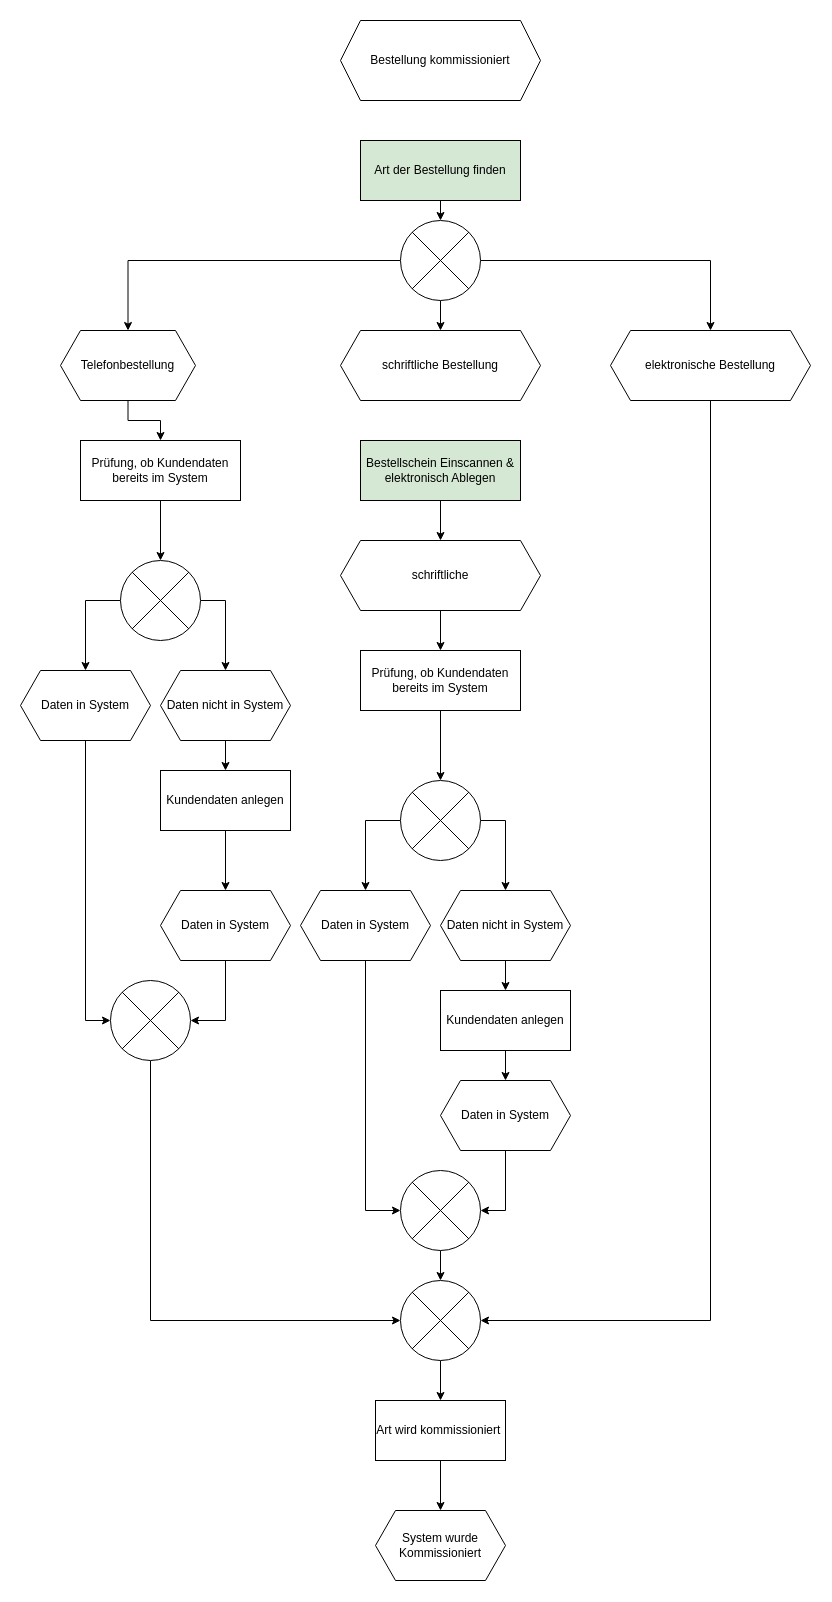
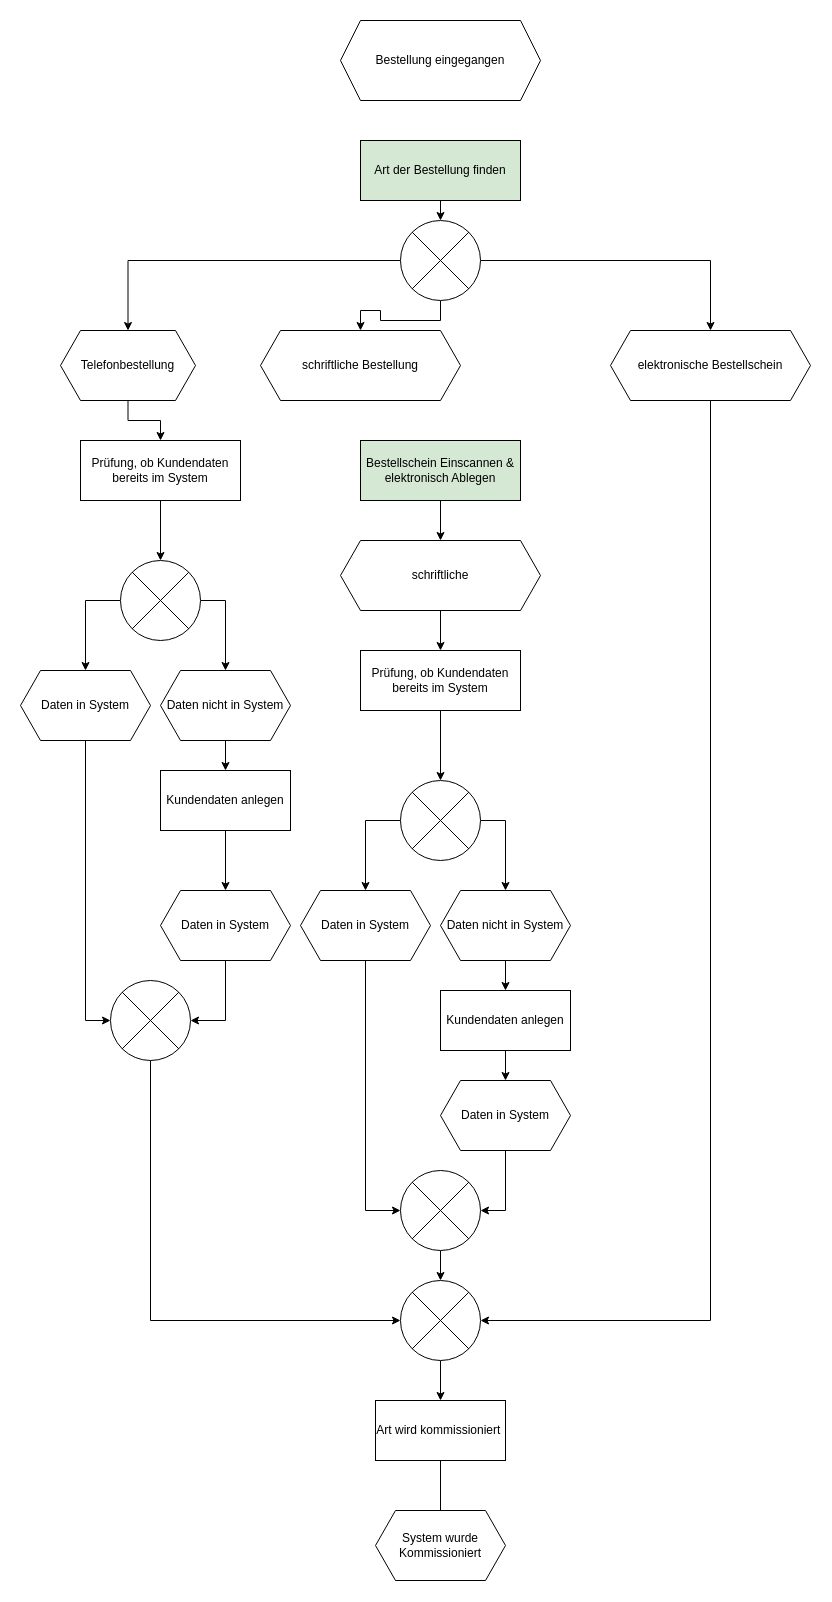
(441, 61) -> (441, 61)
(441, 366) -> (361, 366)
(711, 366) -> (711, 366)
(441, 1502) -> (441, 1505)
